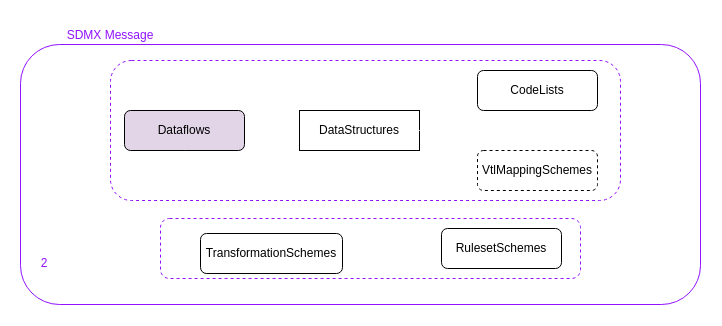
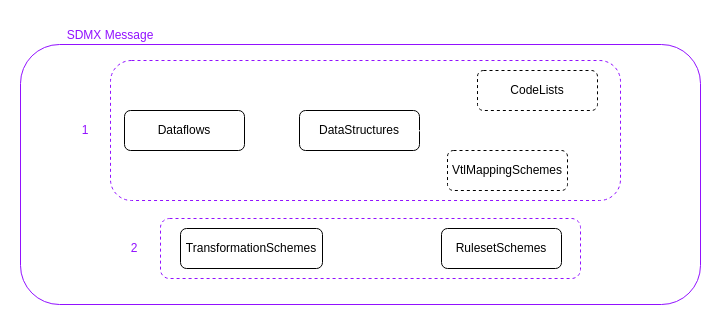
(538, 91) -> (538, 91)
none -> (86, 131)
(185, 131) -> (185, 131)
(245, 131) -> none
(360, 131) -> (360, 131)
(538, 171) -> (508, 171)
(272, 254) -> (252, 249)
(45, 264) -> (135, 249)
